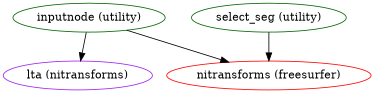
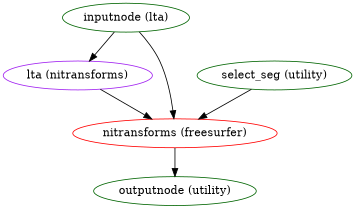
(89, 18) -> (126, 18)
none -> (123, 102)
none -> (175, 191)
